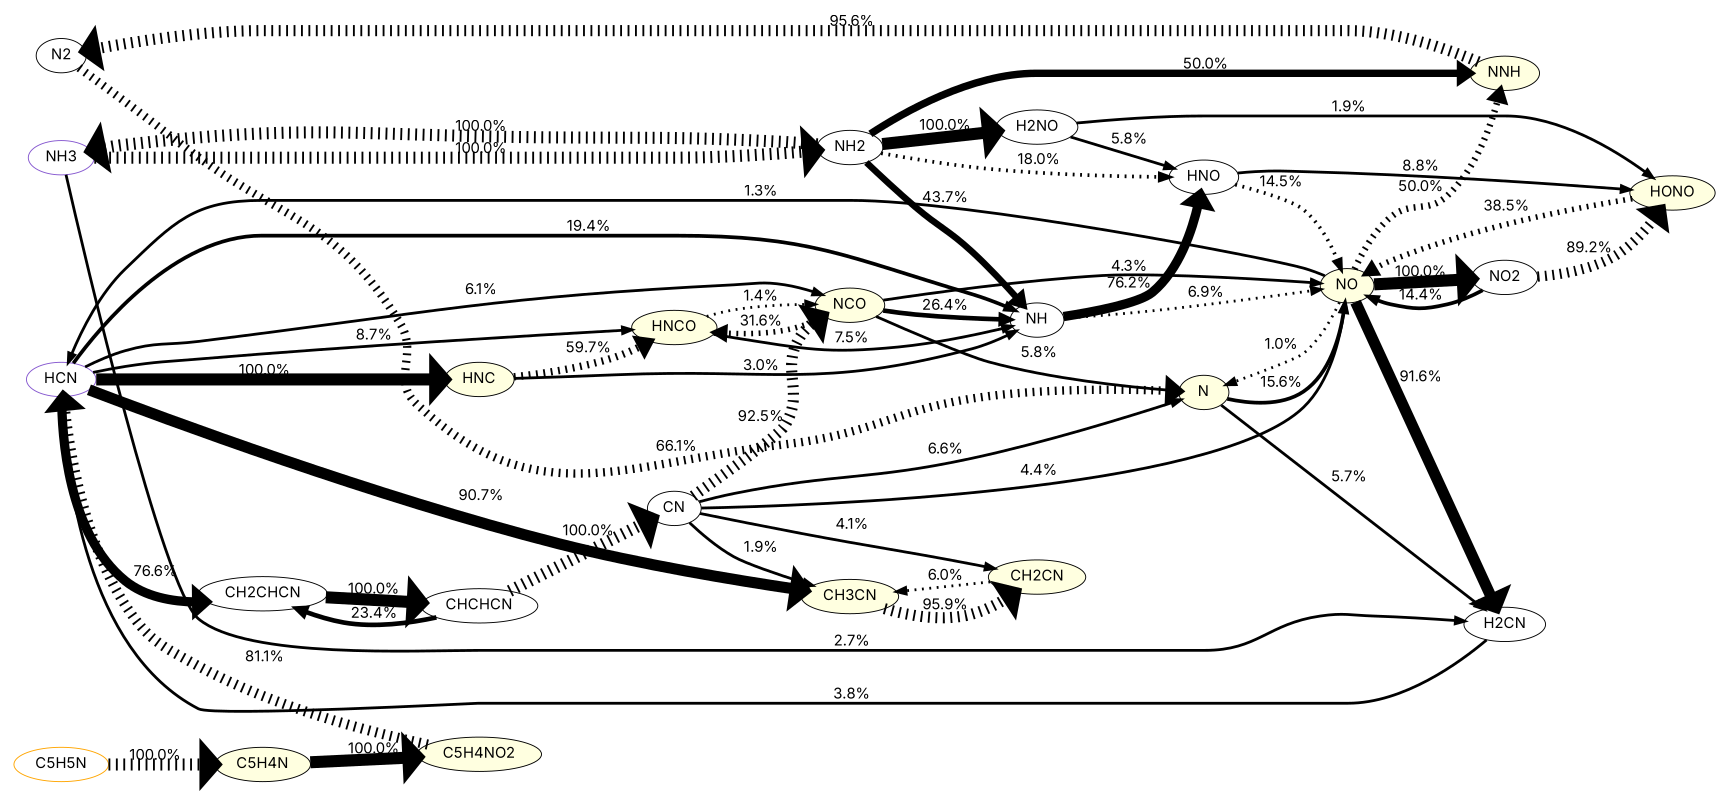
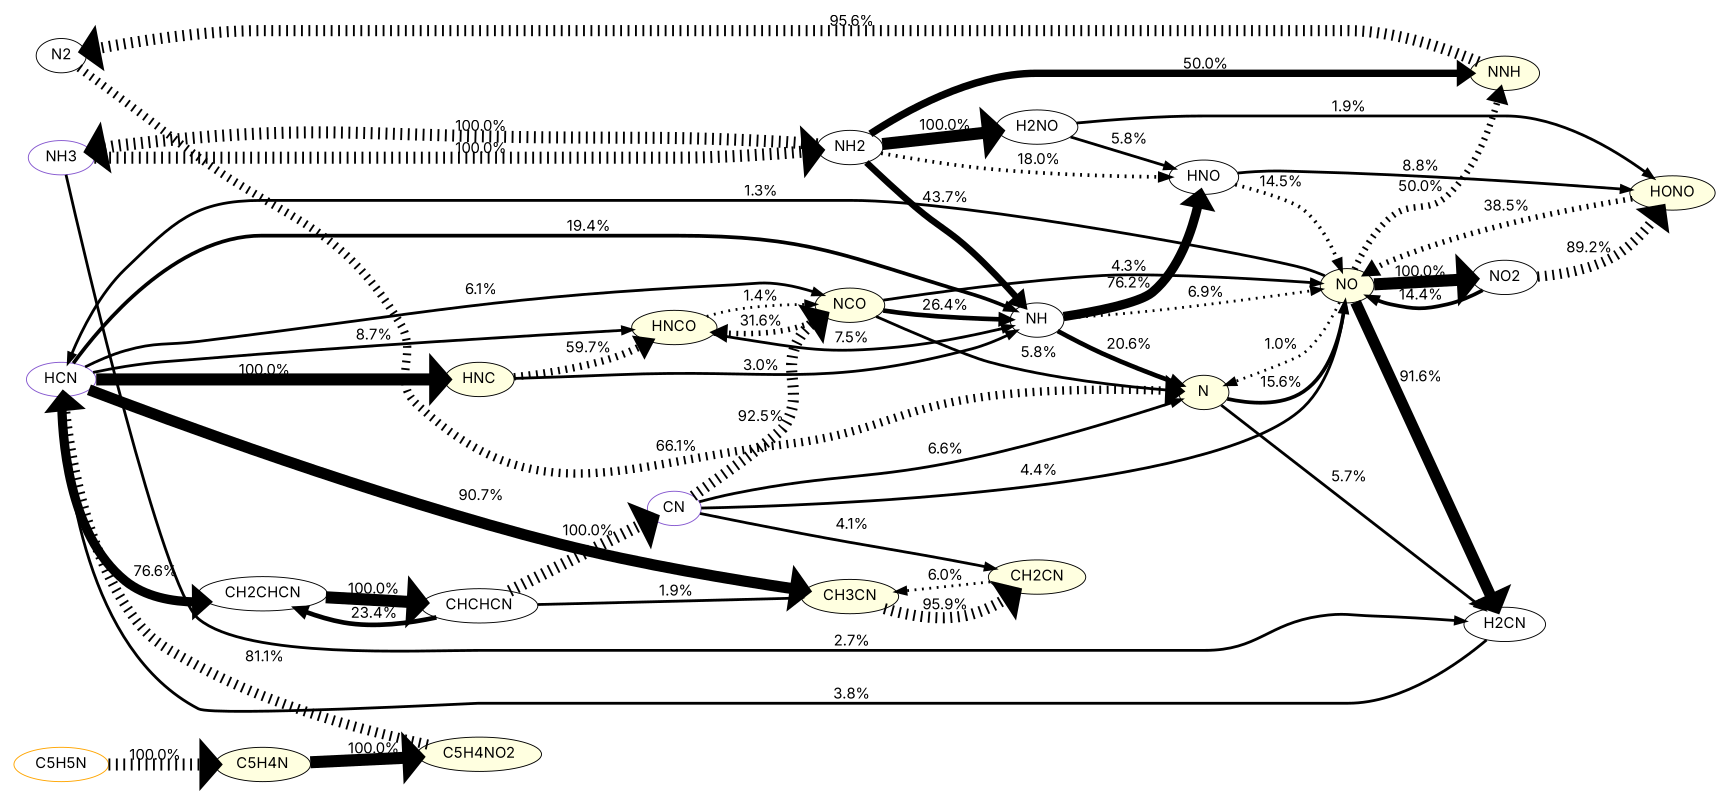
none -> (1114, 359)
(674, 508) -> (674, 508)
(742, 561) -> (665, 601)
